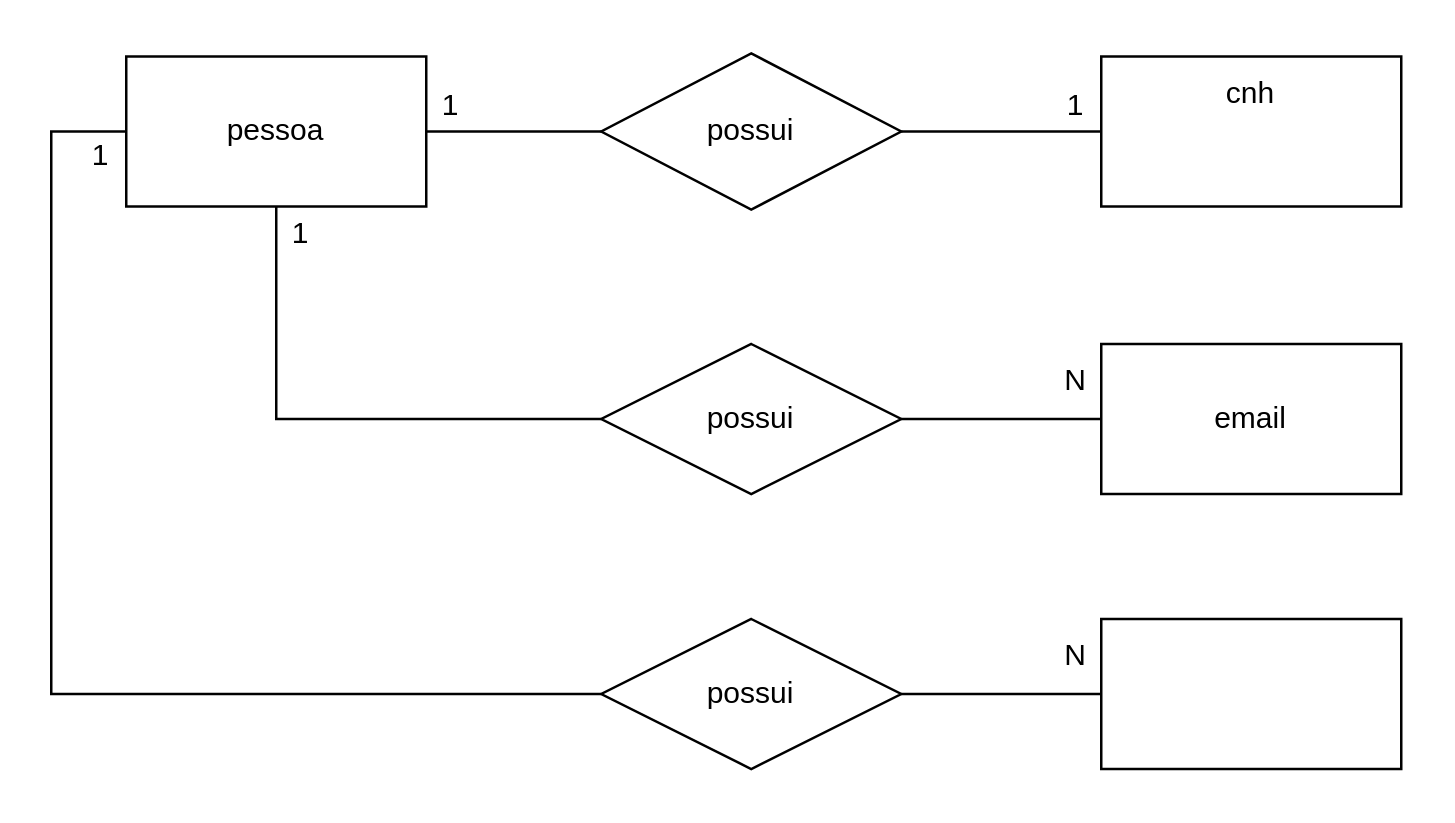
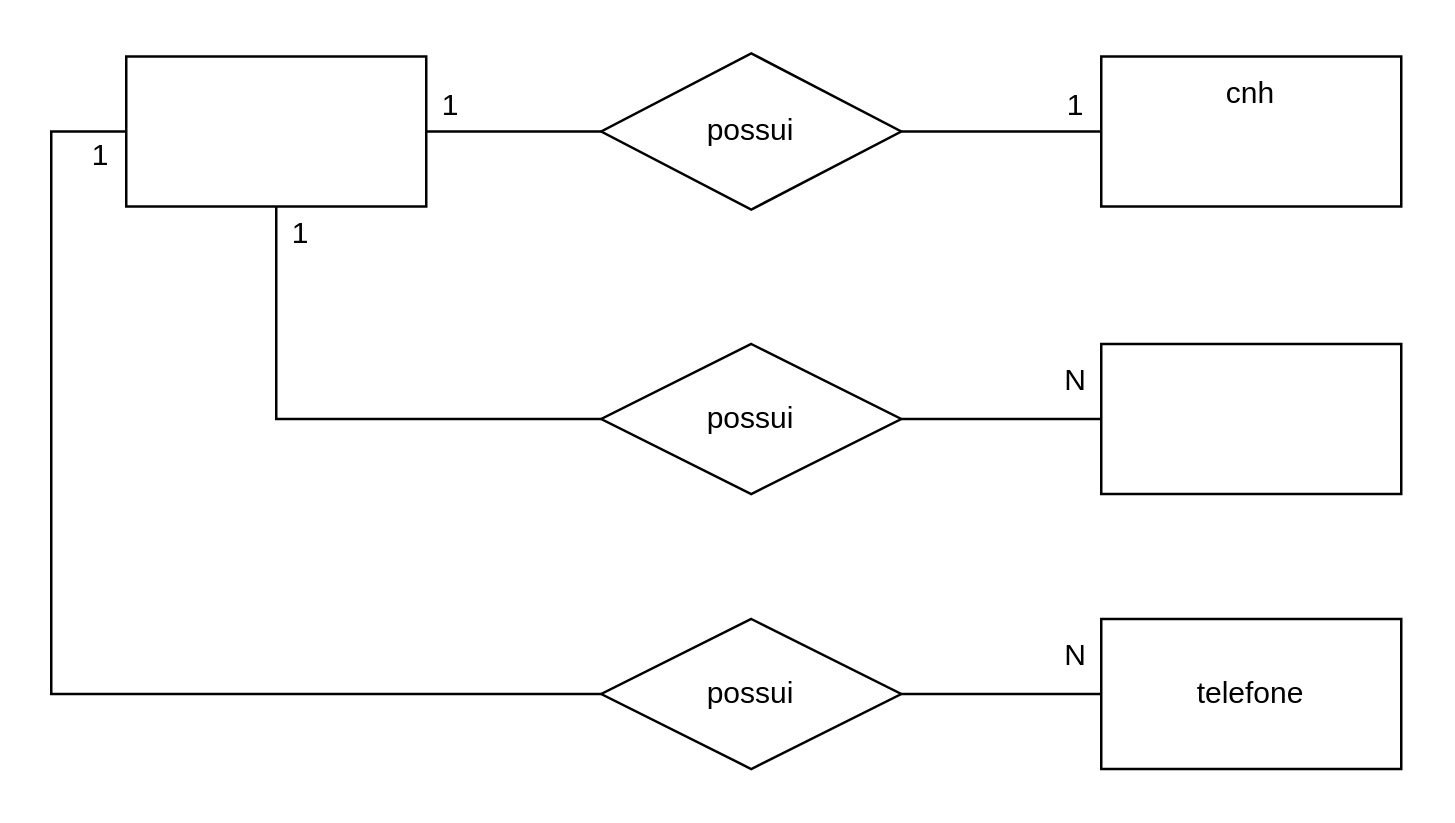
(276, 131) -> none
(1251, 419) -> none
none -> (1251, 694)
